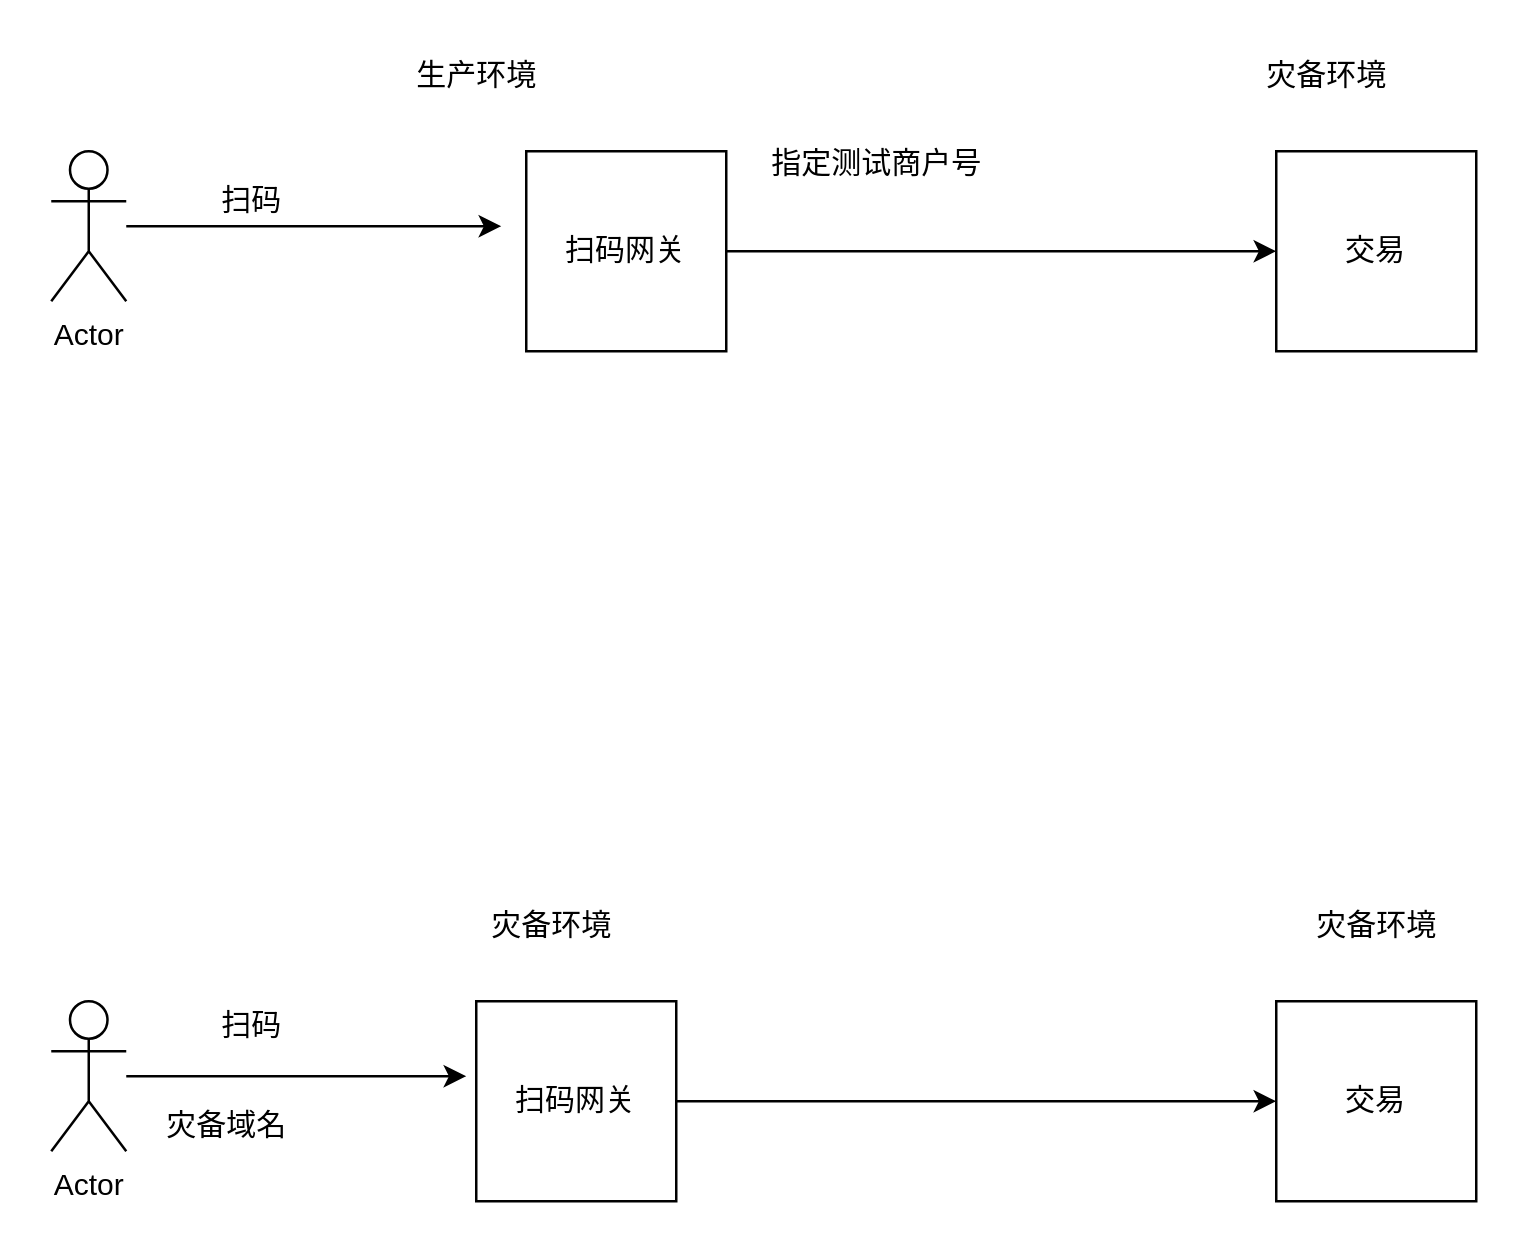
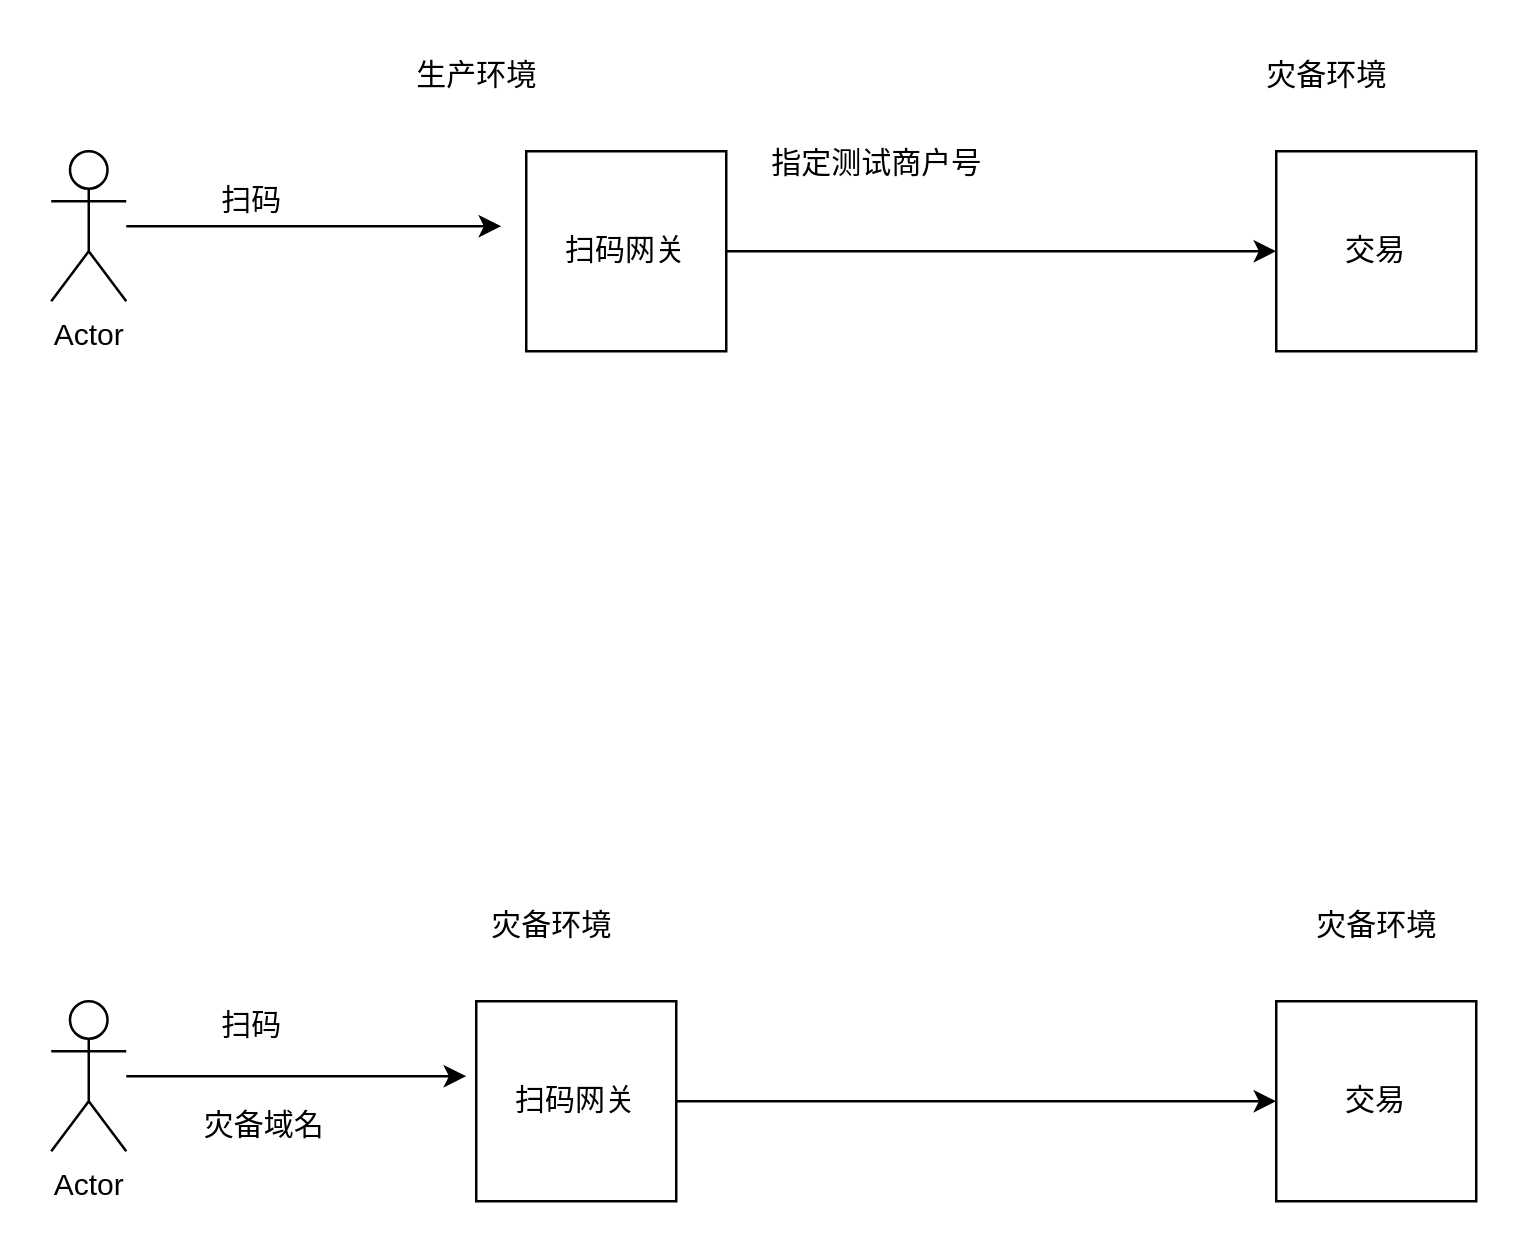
(226, 1126) -> (264, 1126)
